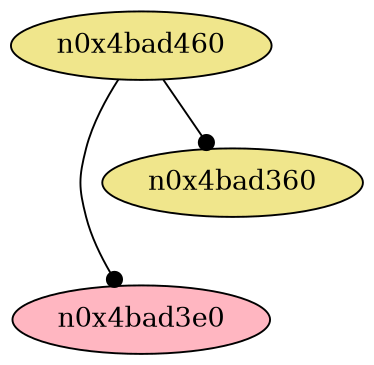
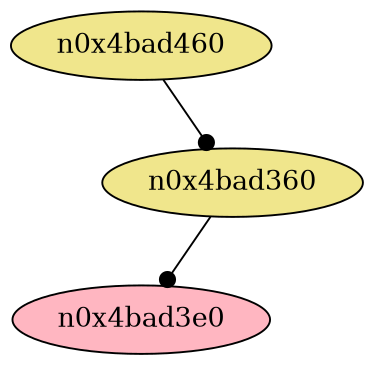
(81, 175) -> (191, 245)
